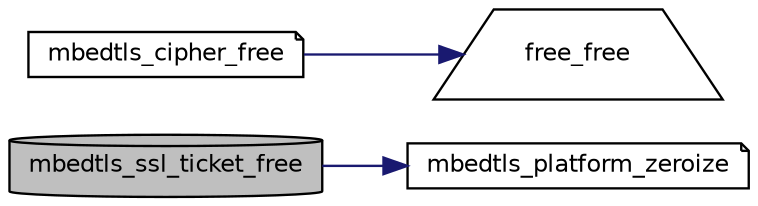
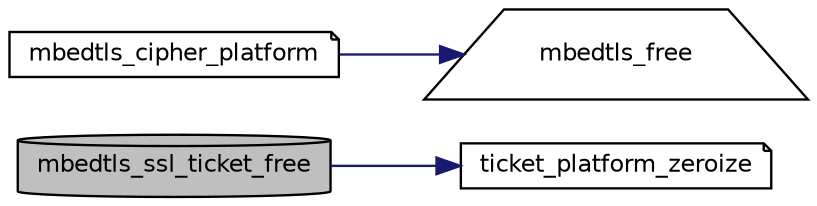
(166, 54) -> (174, 54)
(578, 54) -> (616, 54)
(578, 166) -> (616, 166)
